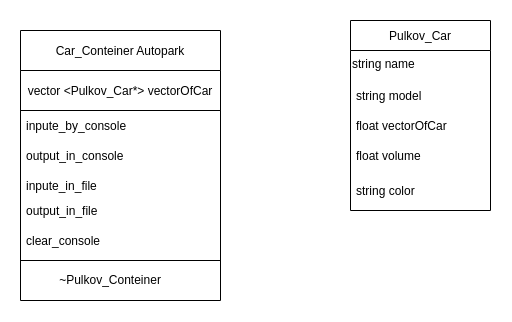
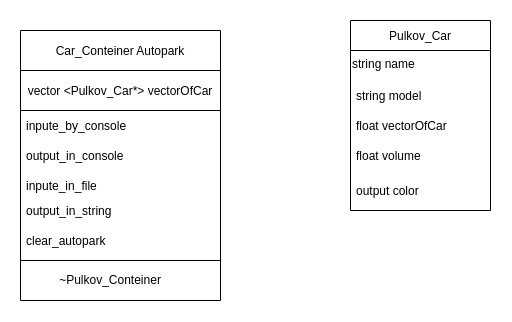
(392, 191) -> (393, 191)
(68, 211) -> (77, 211)
(67, 241) -> (71, 241)
